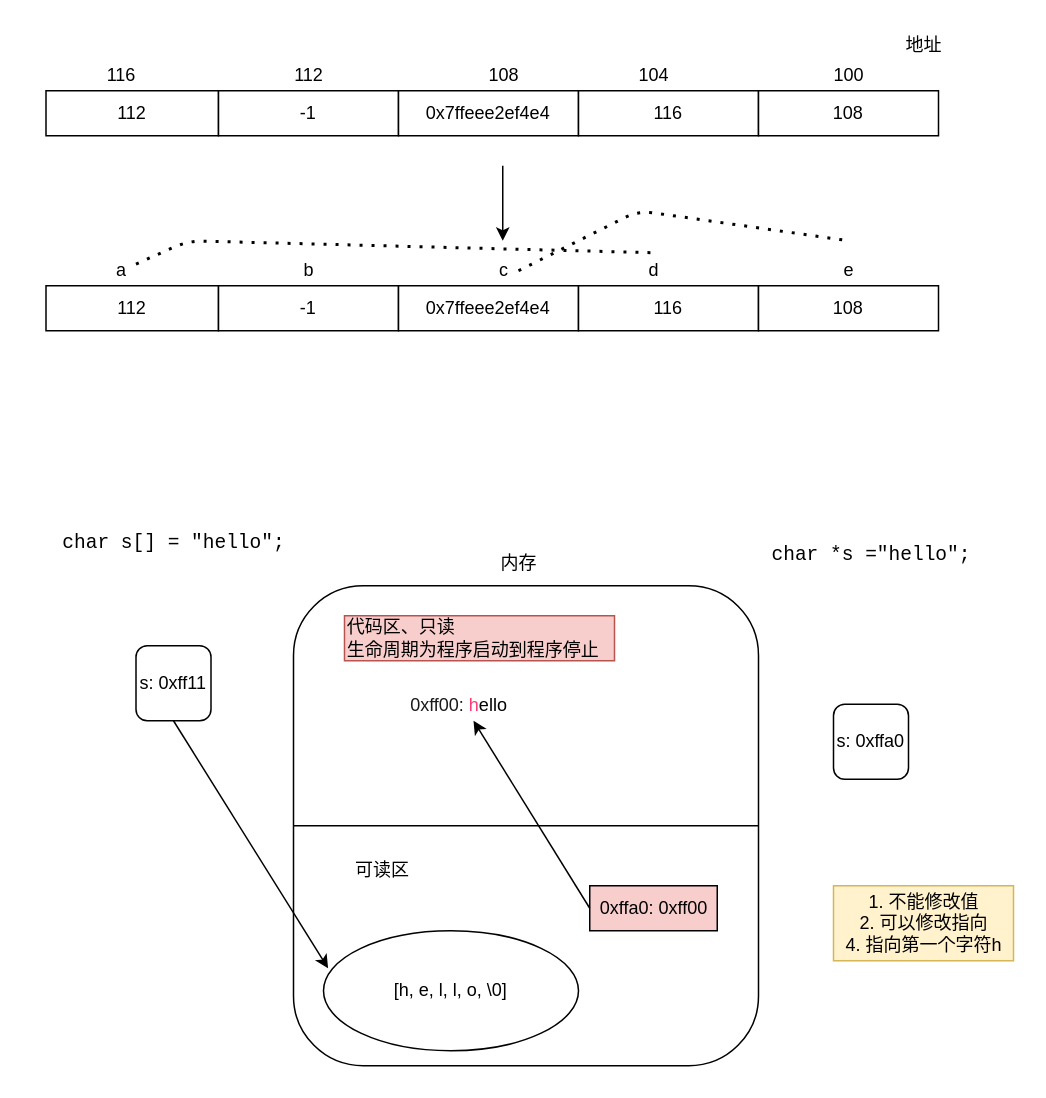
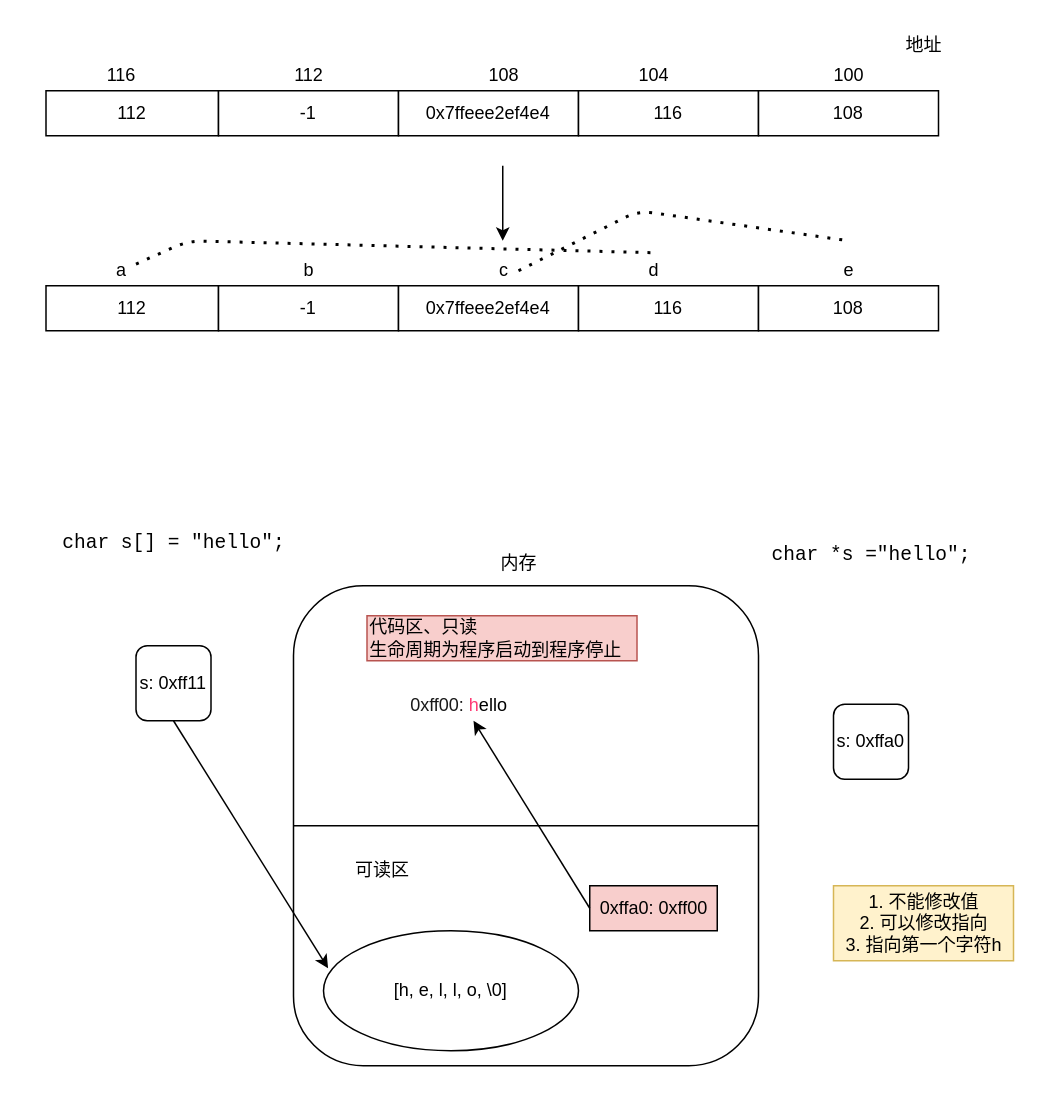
(479, 638) -> (502, 638)
(924, 923) -> (924, 923)
